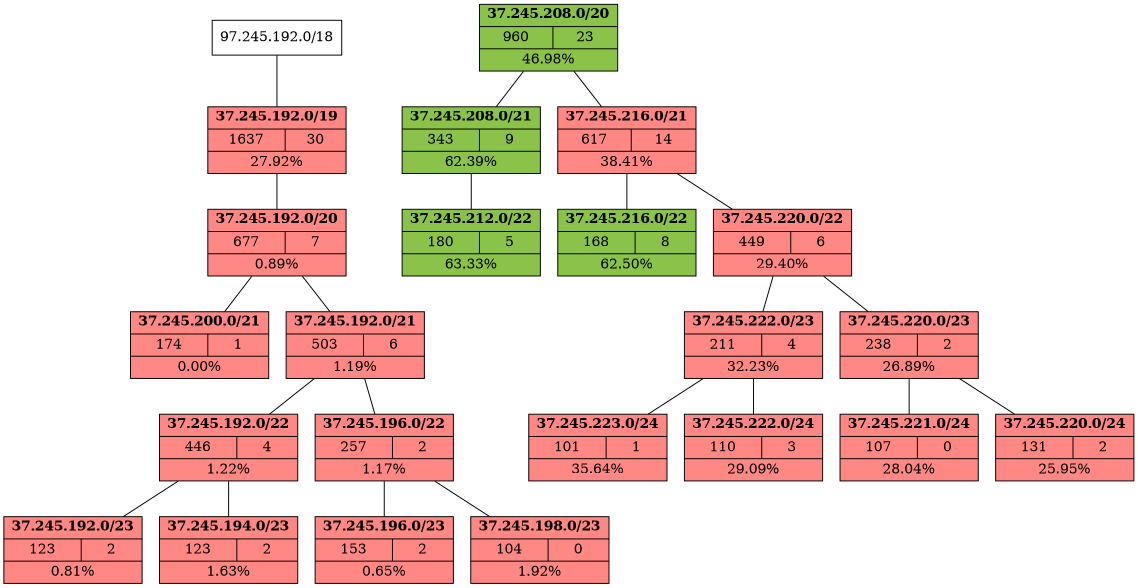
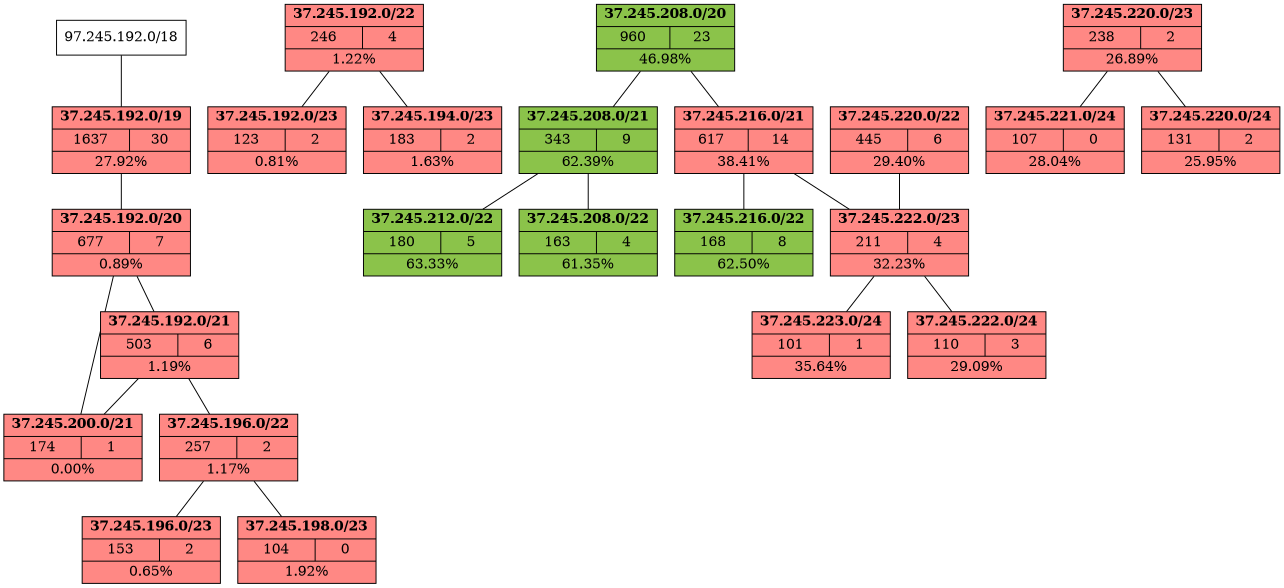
(705, 191) -> (822, 191)
(752, 242) -> (869, 140)
none -> (588, 243)
(846, 294) -> none
(292, 396) -> (121, 396)
(198, 447) -> (324, 37)
(198, 550) -> (402, 140)
